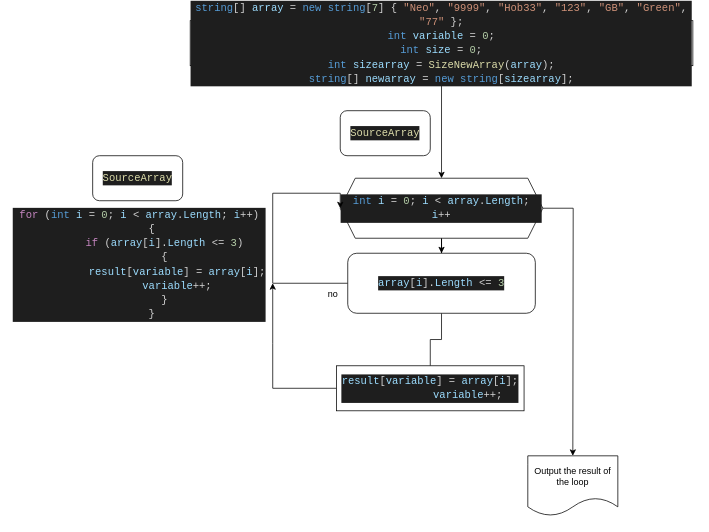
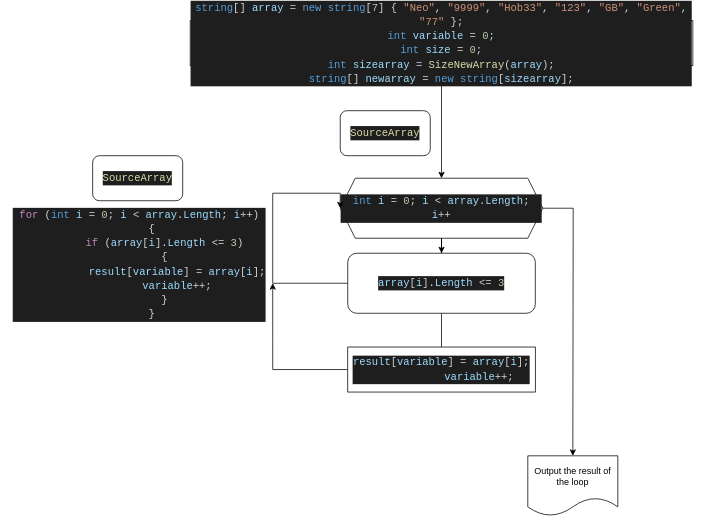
(333, 294) -> none
(430, 388) -> (441, 369)
